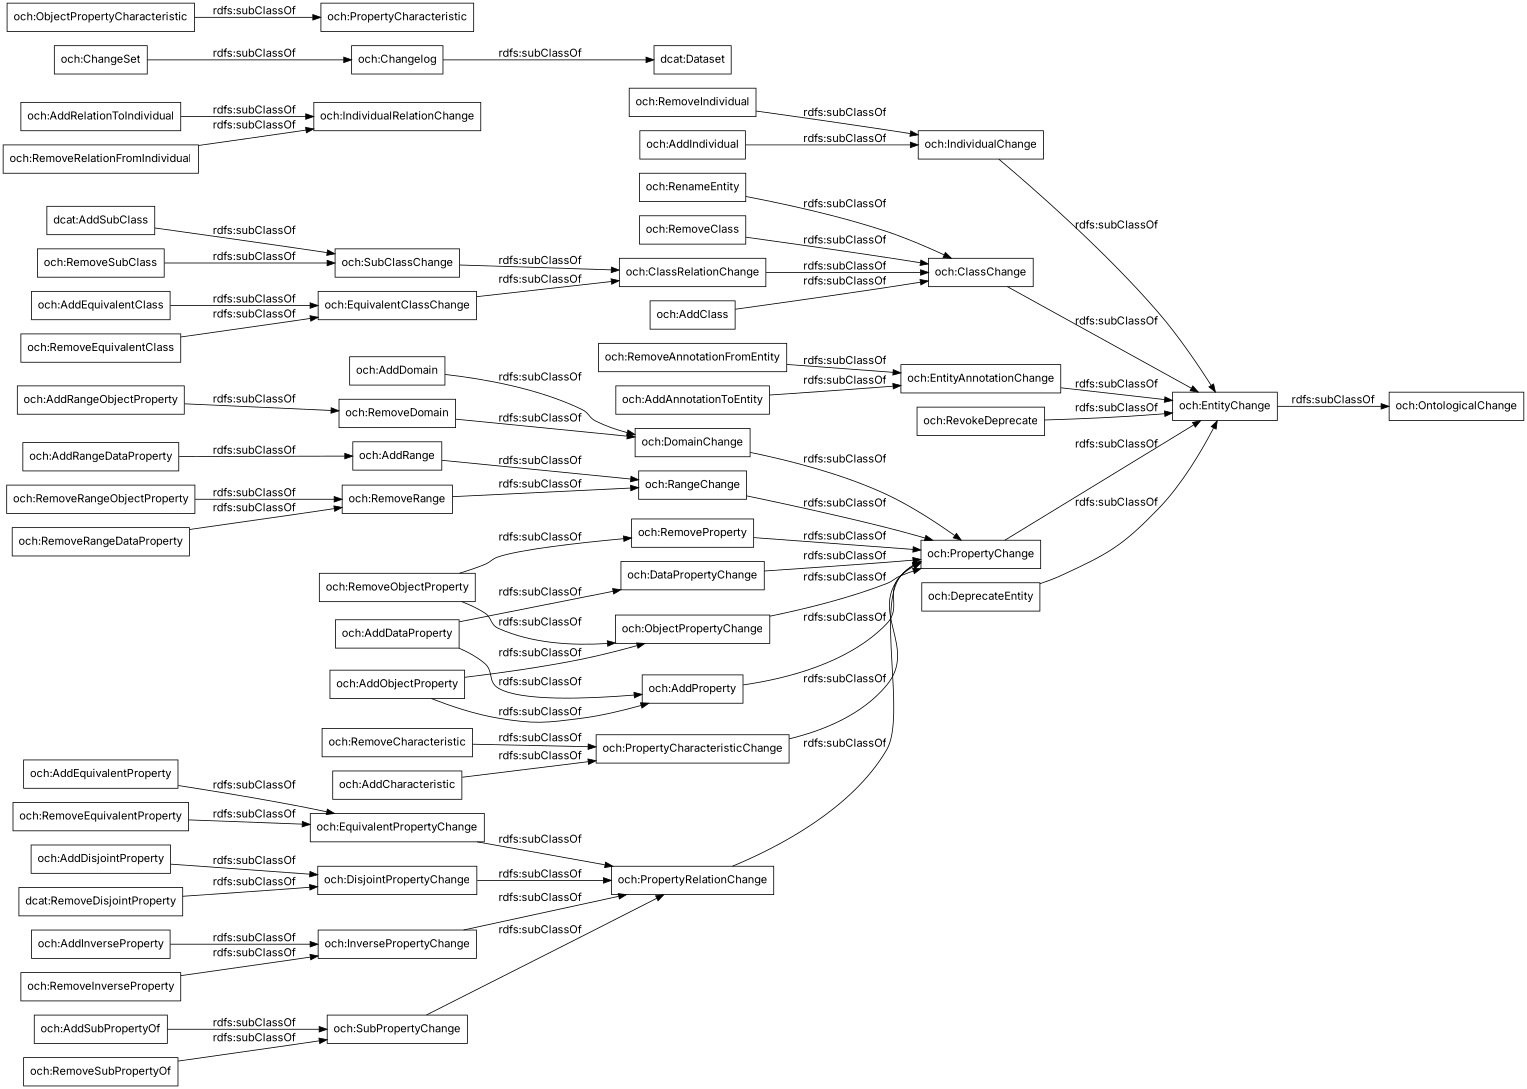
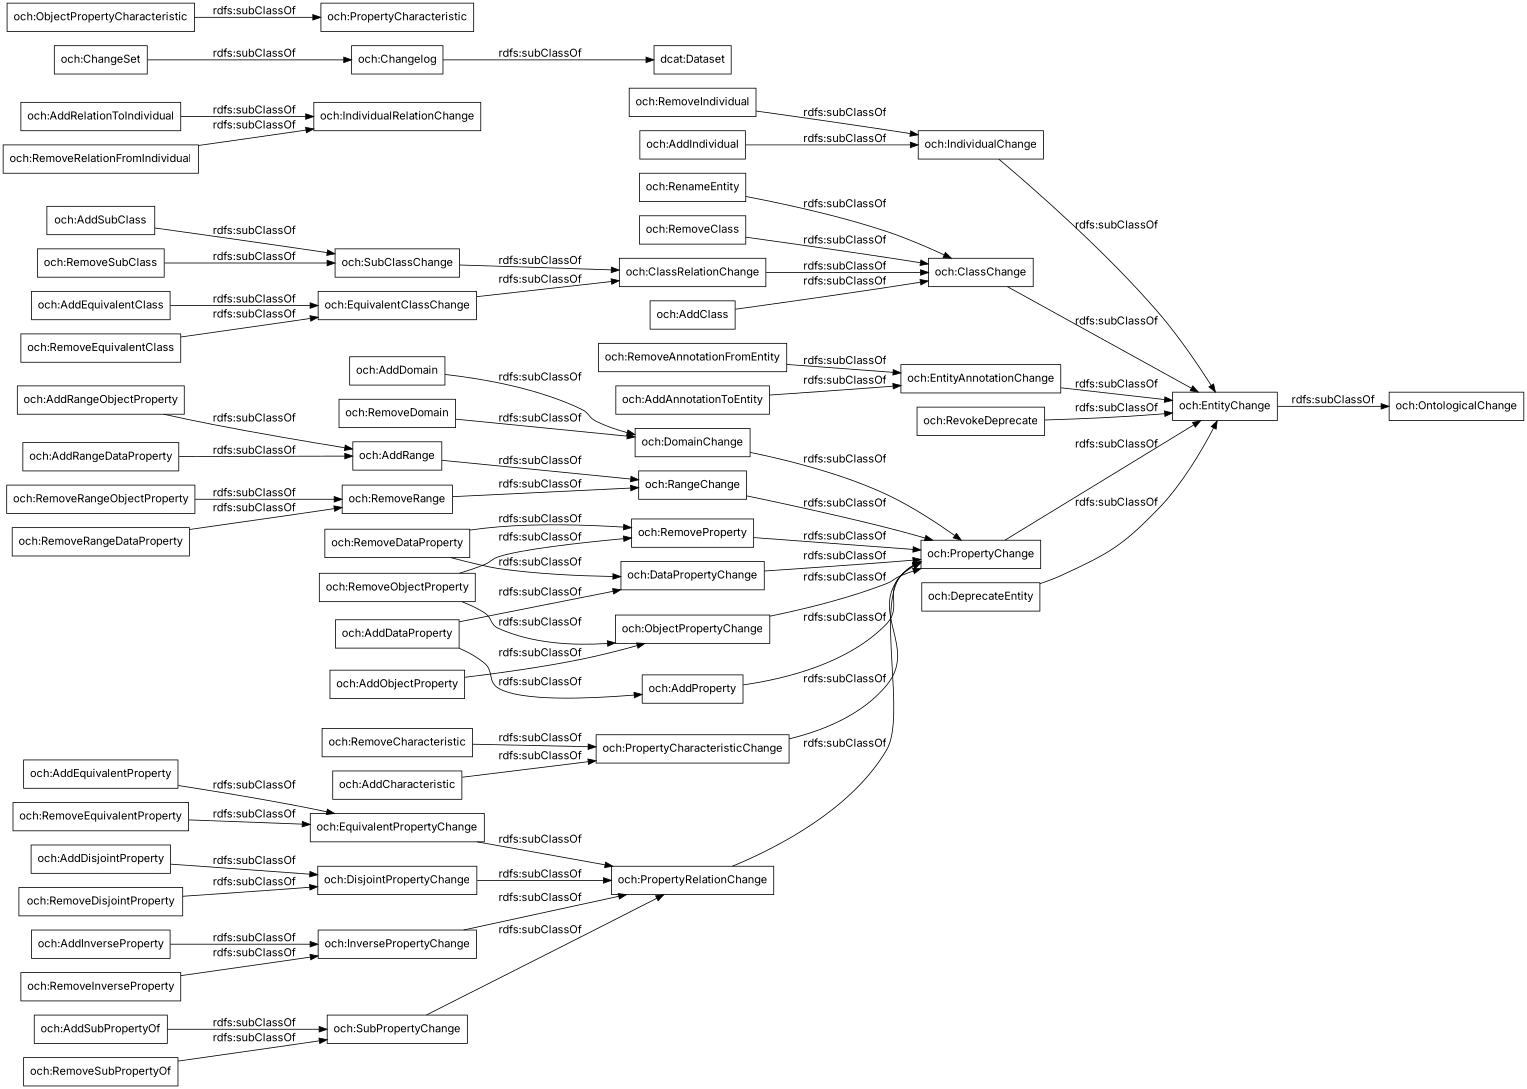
(101, 221) -> (101, 221)
(258, 407) -> (254, 432)
none -> (397, 543)
(535, 722) -> none
(101, 902) -> (101, 902)
